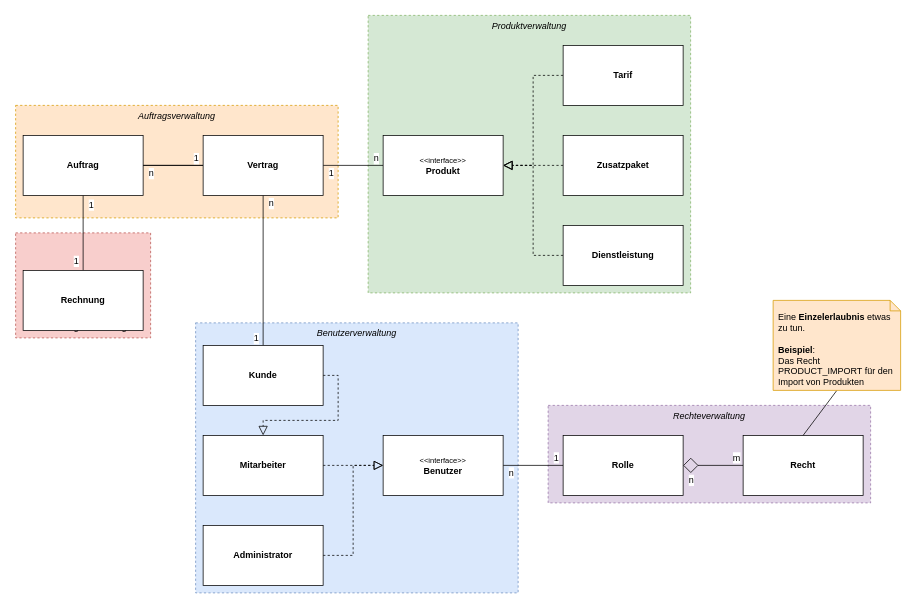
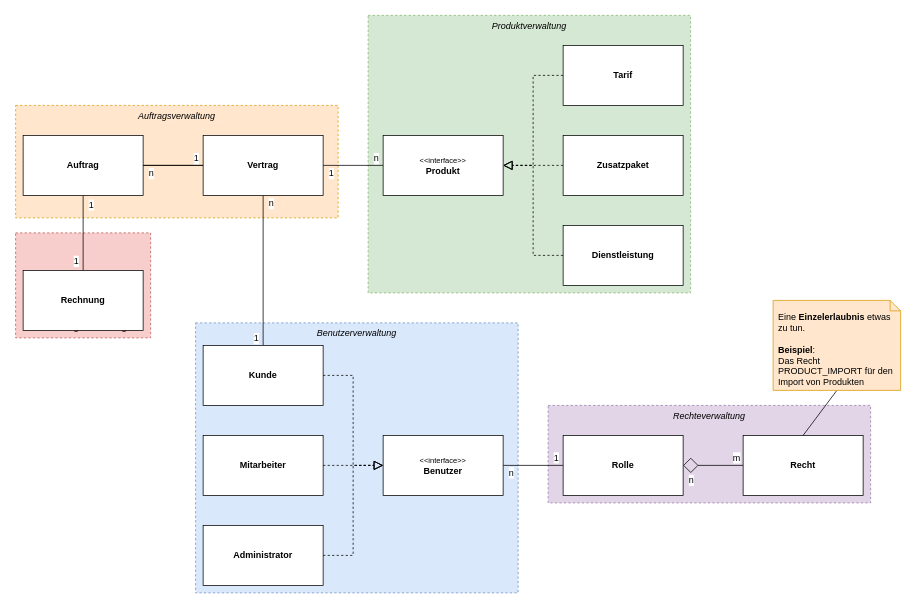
(320, 420) -> (353, 412)
